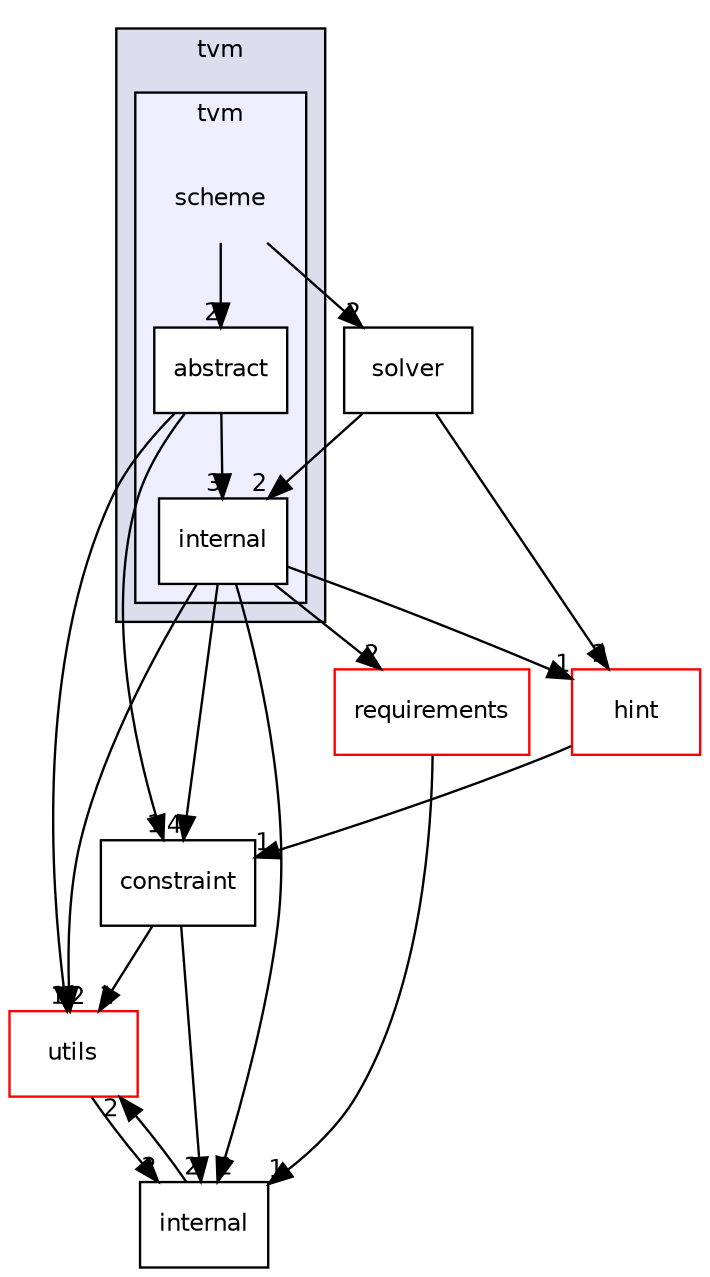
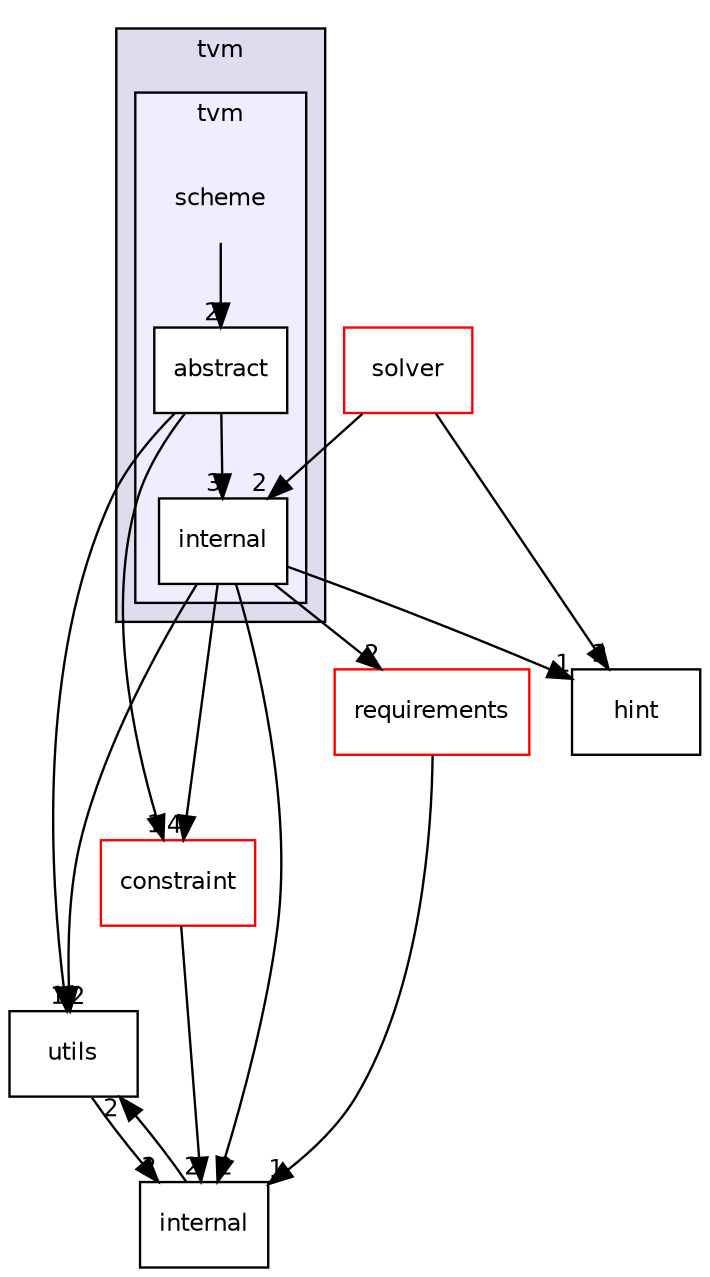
(290, 263) -> none
(408, 370) -> (408, 370)
(636, 712) -> (636, 712)
(411, 806) -> none
(178, 883) -> (178, 883)
(132, 958) -> none
(74, 1054) -> (74, 1054)
